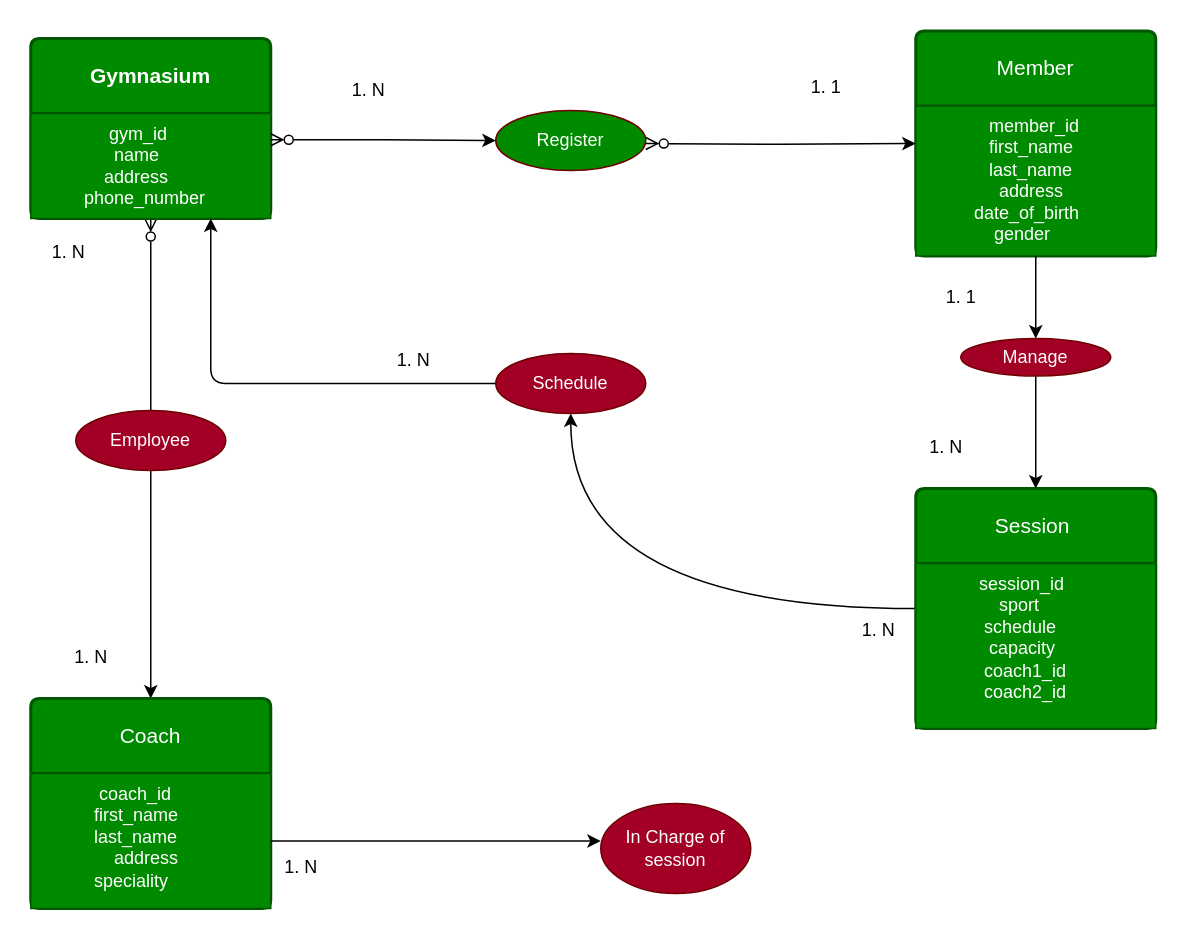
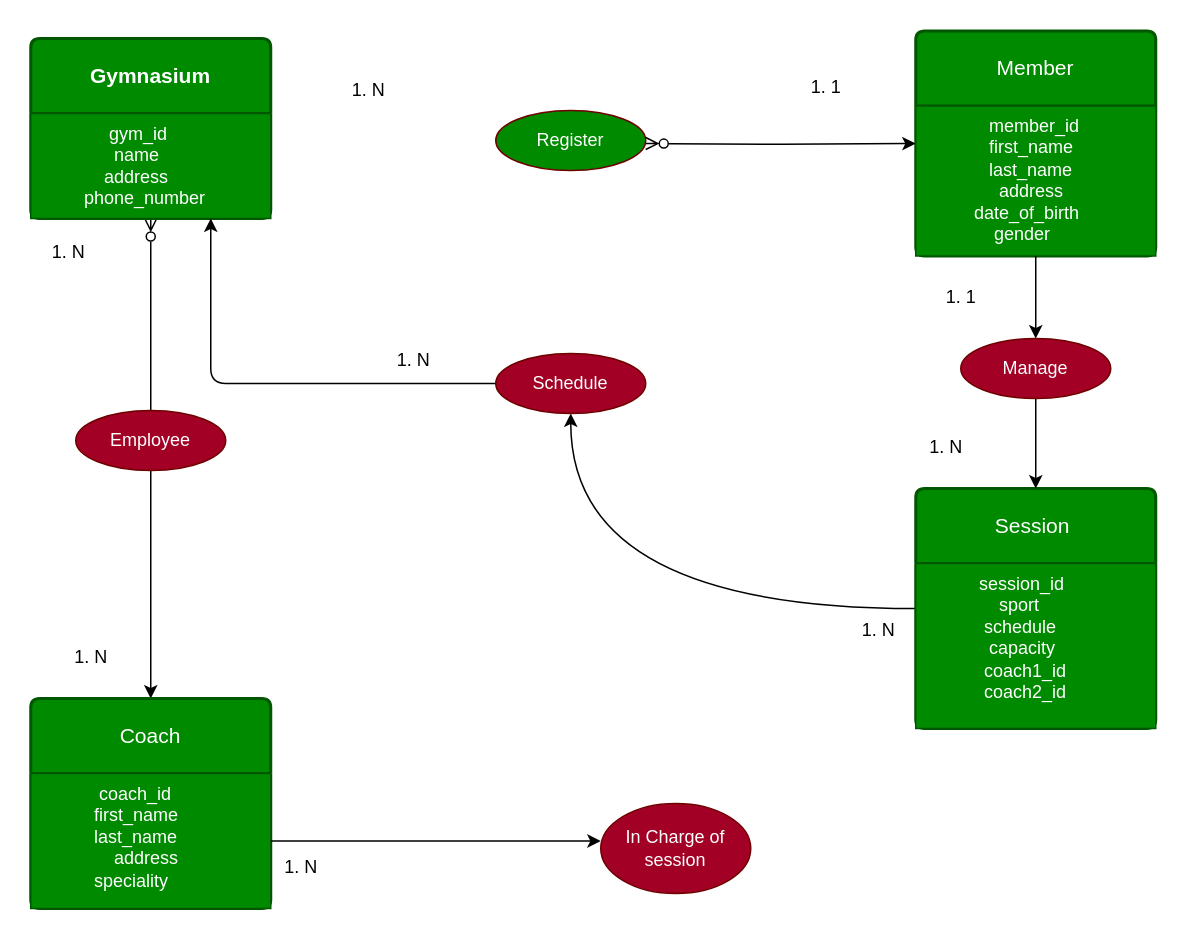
(389, 140) -> none
(1036, 357) -> (1036, 368)
